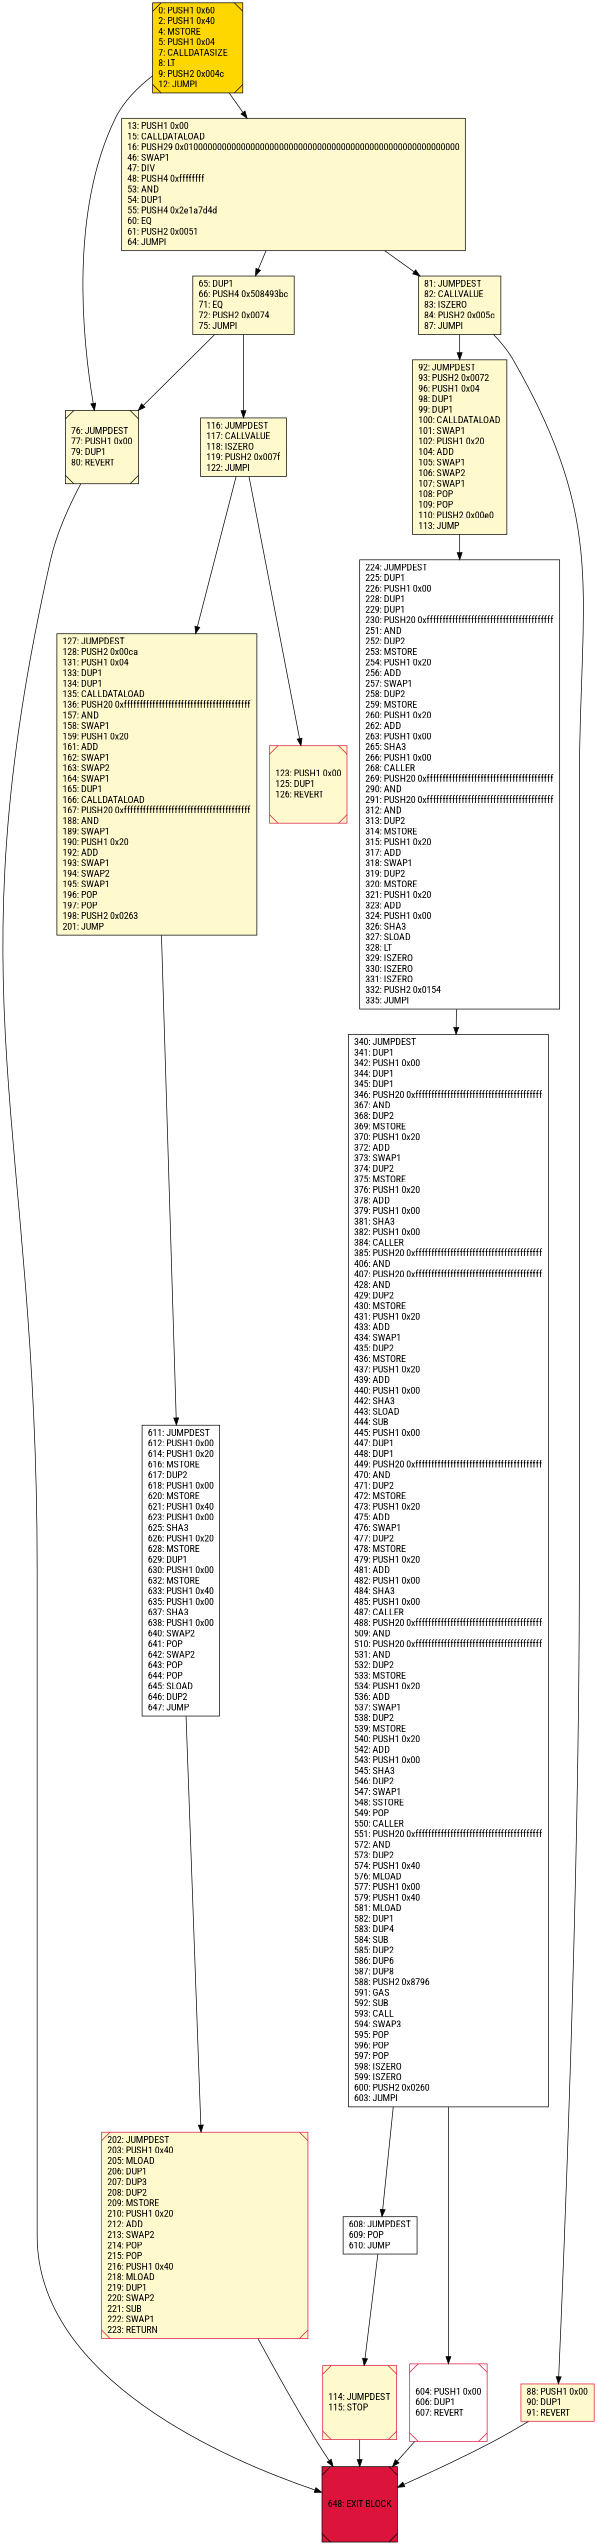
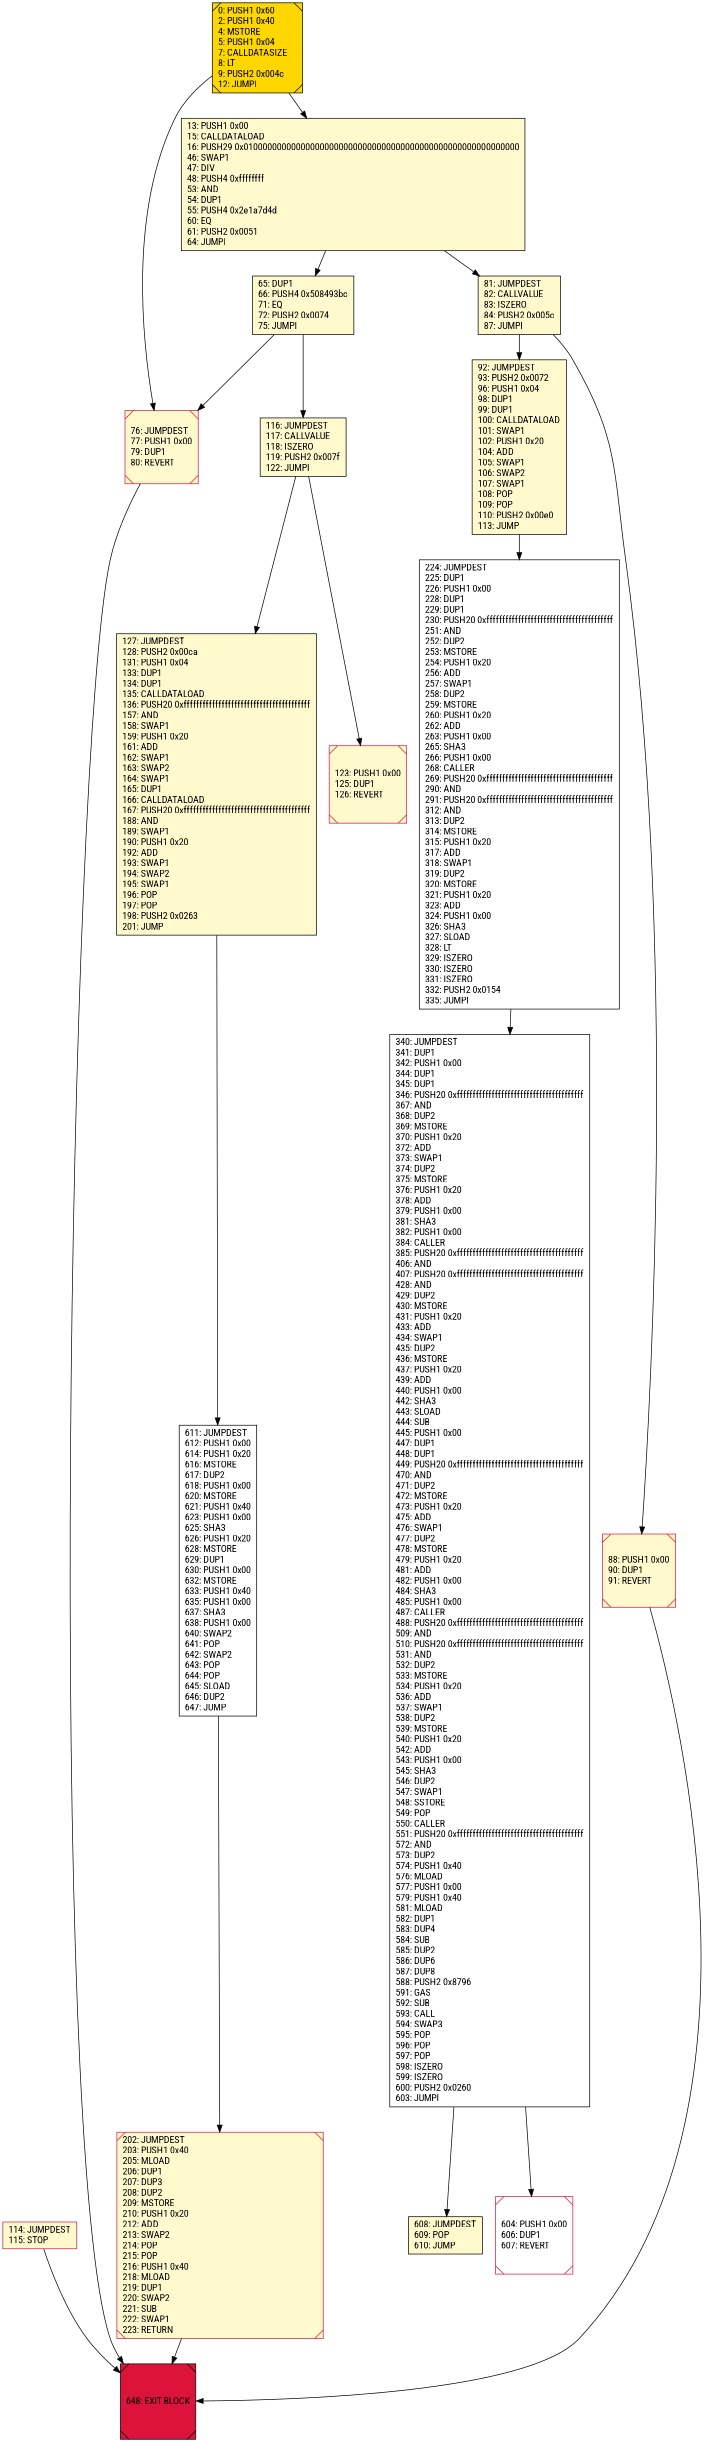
(102, 447) -> (162, 447)
(380, 2235) -> (445, 2235)
(371, 2306) -> none
(360, 2403) -> (40, 2235)
(558, 2403) -> (639, 1571)
(406, 2451) -> none
